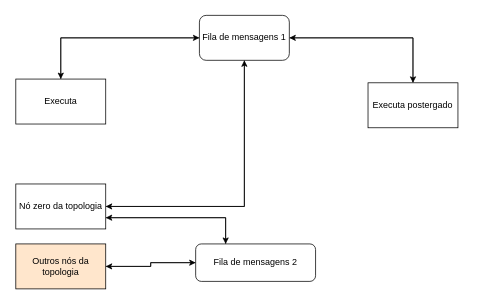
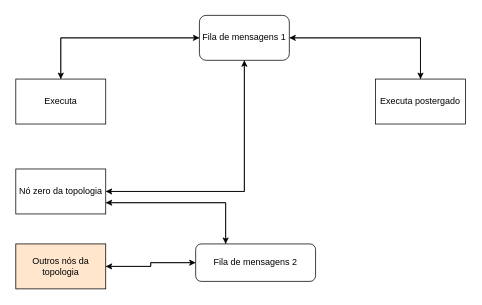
(413, 105) -> (420, 102)
(60, 207) -> (60, 192)
